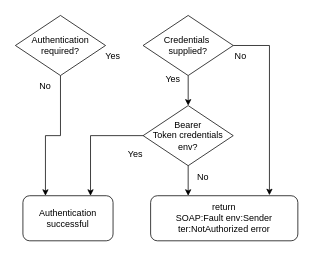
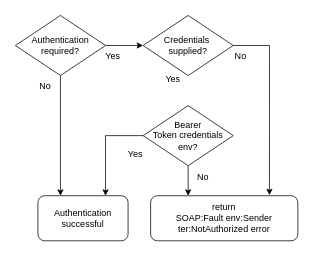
none -> (122, 45)
(188, 87) -> none
(68, 218) -> (83, 218)
